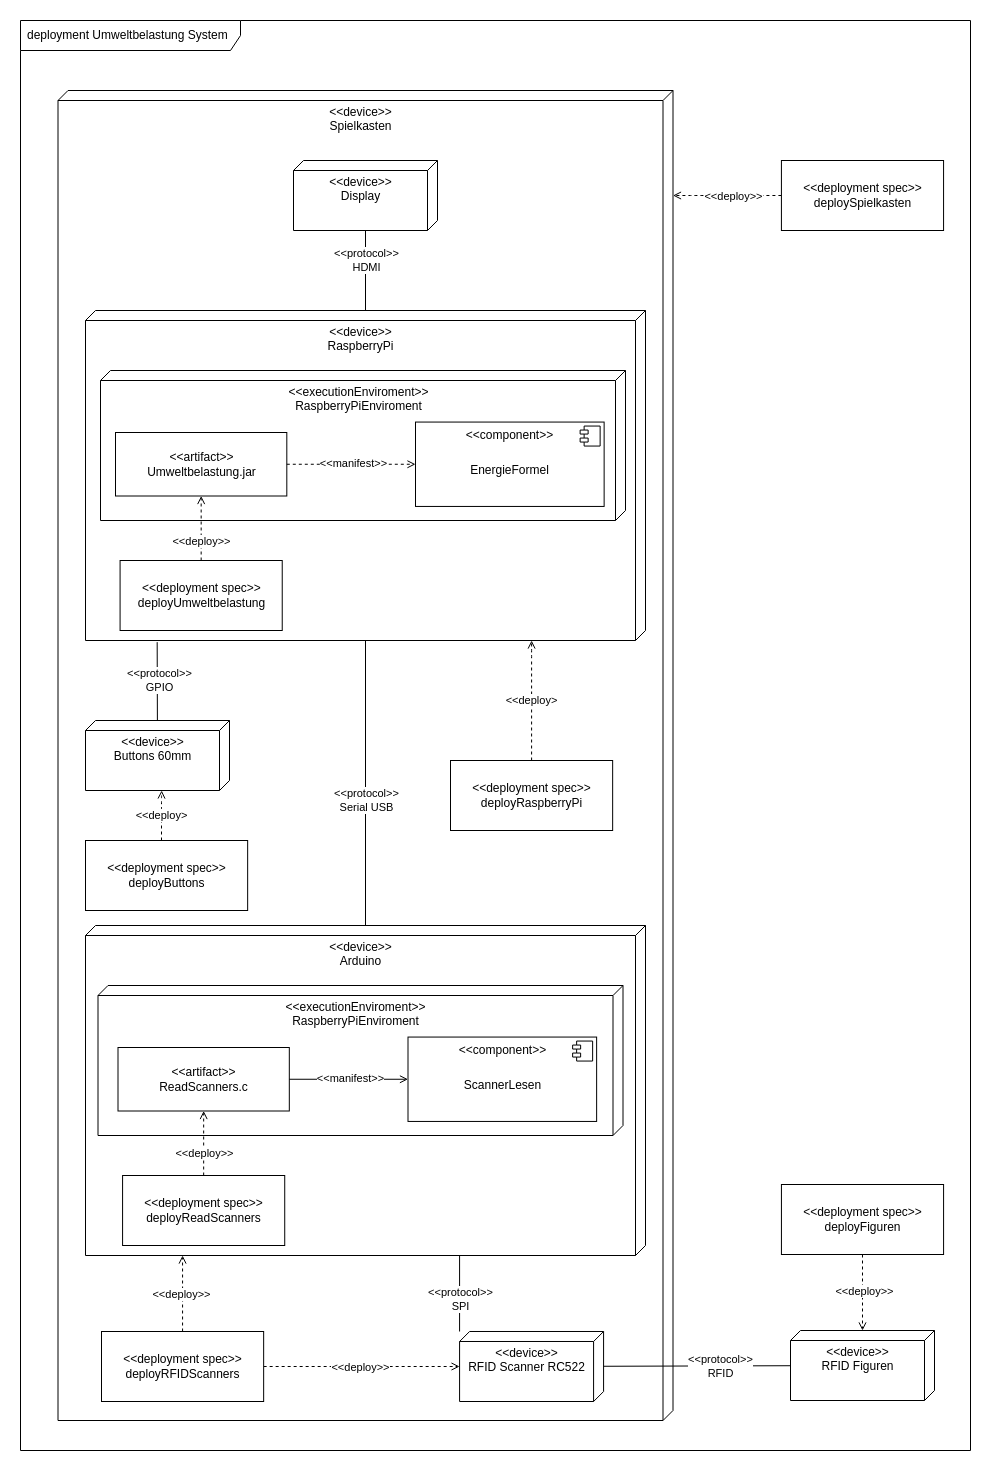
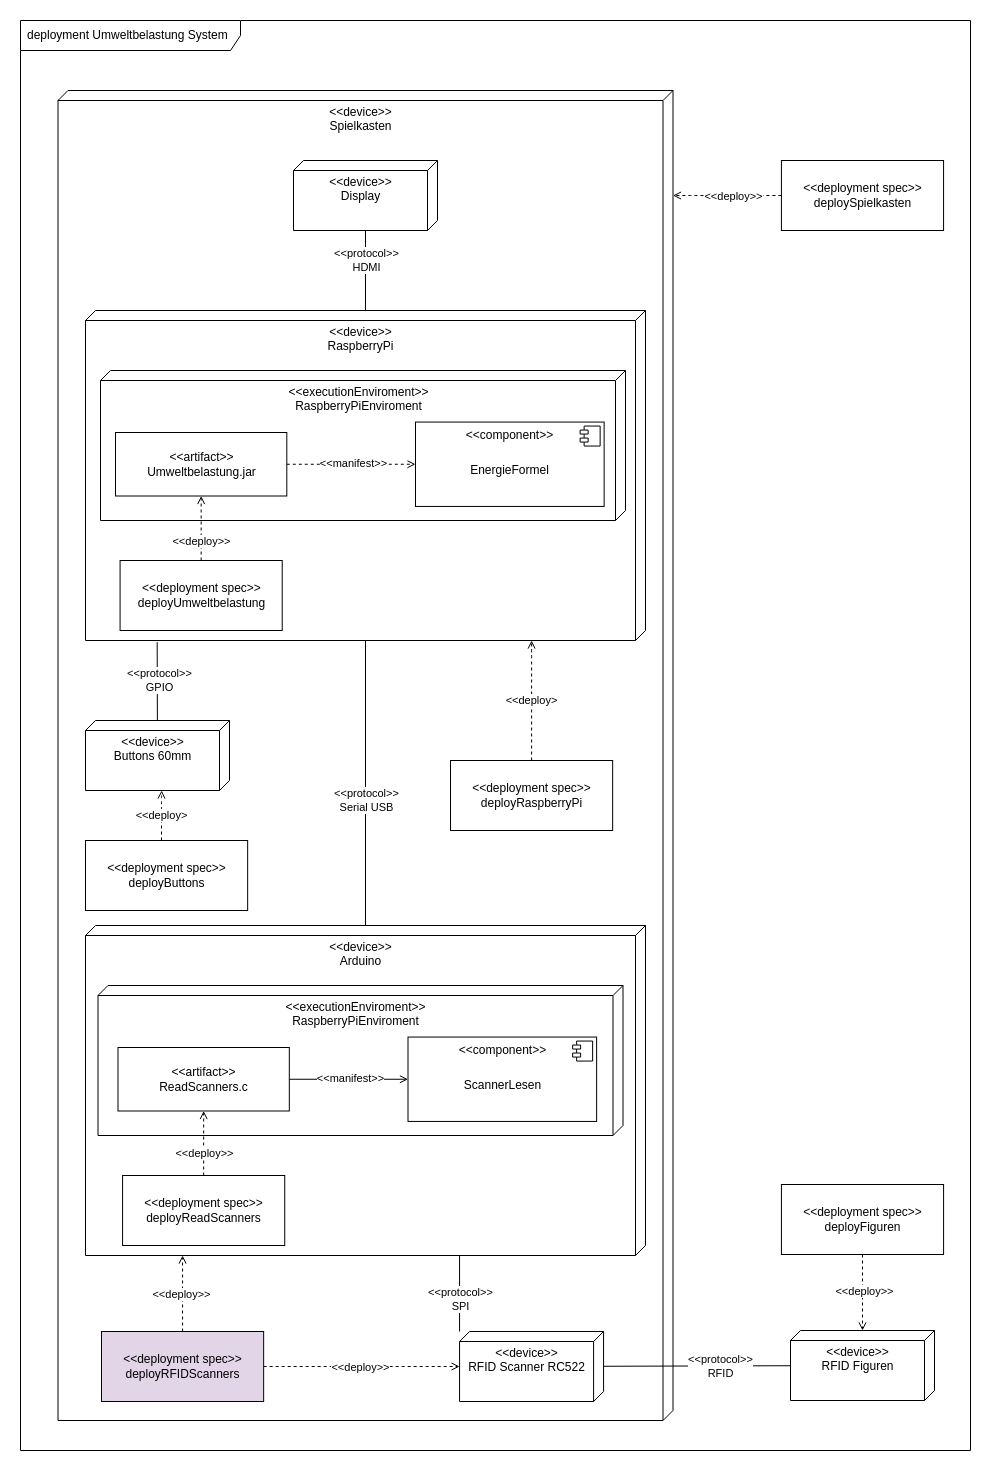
(183, 1367) -> (183, 1367)
